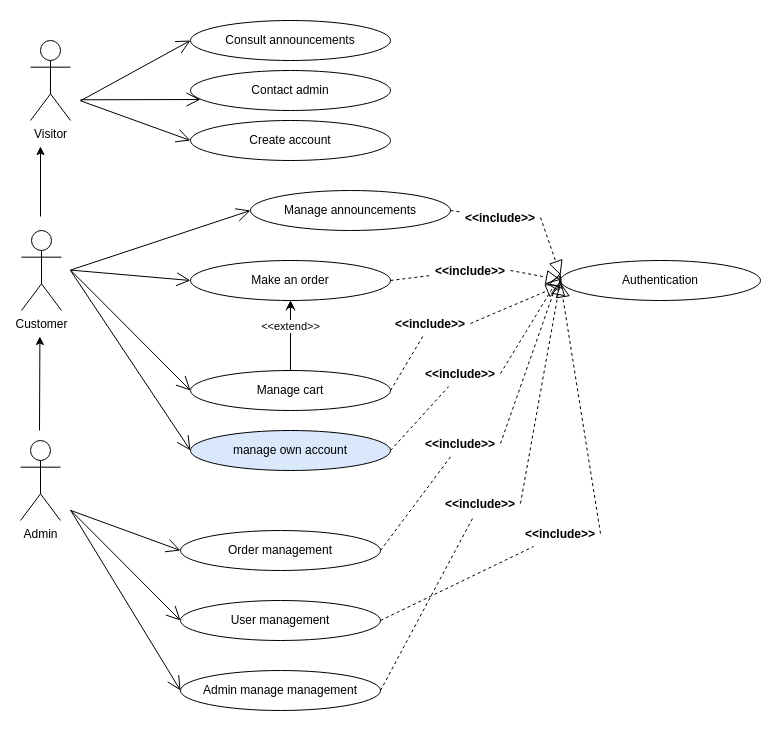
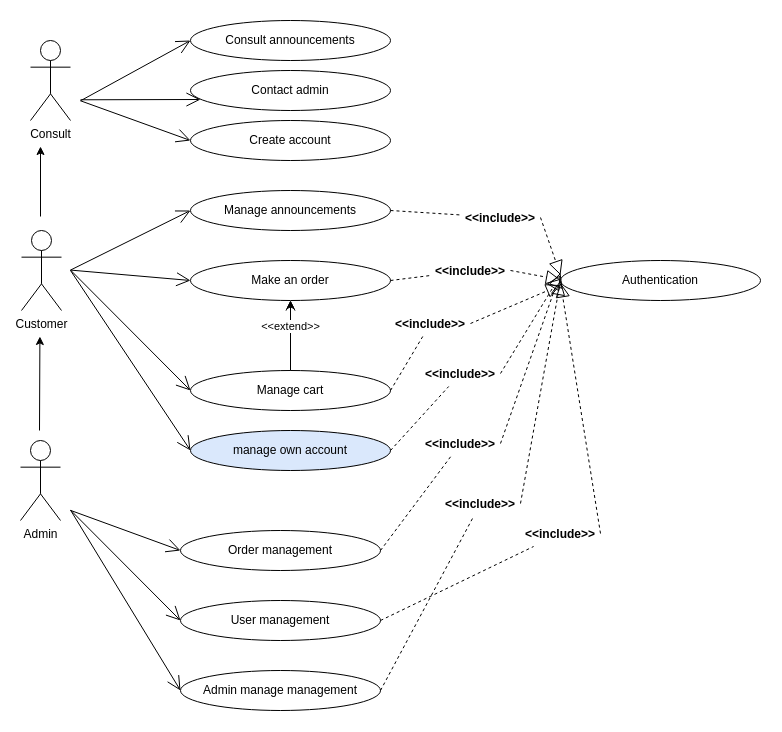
(51, 135) -> (51, 135)
(351, 211) -> (291, 211)
